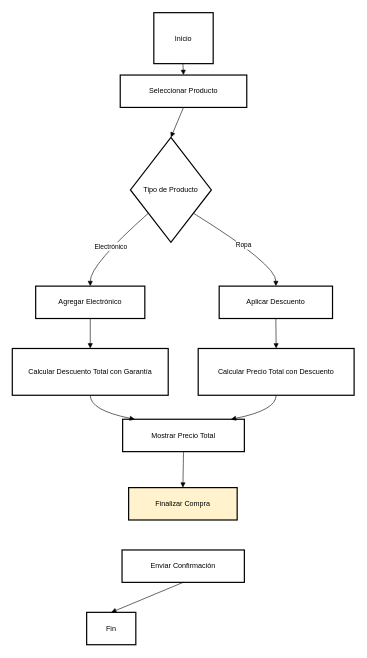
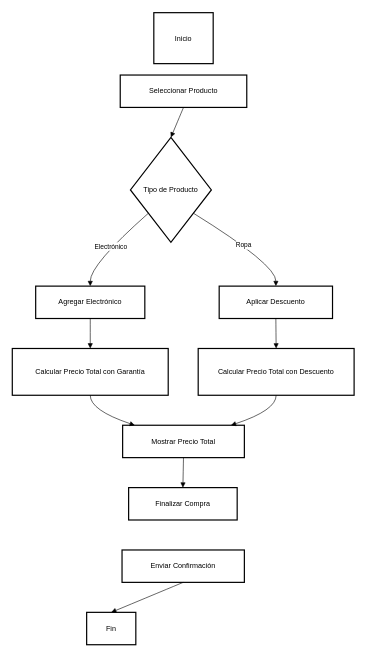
(183, 67) -> none
(90, 372) -> (90, 372)
(184, 435) -> (184, 441)
(183, 504) -> (183, 504)
